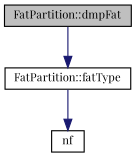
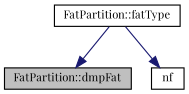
(68, 41) -> (96, 43)
